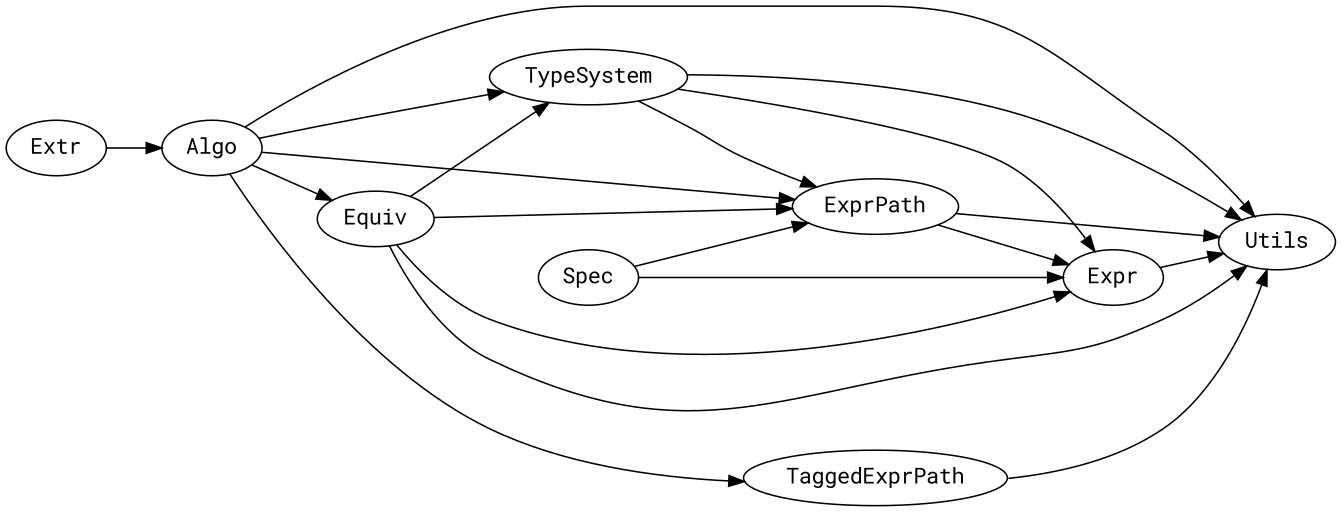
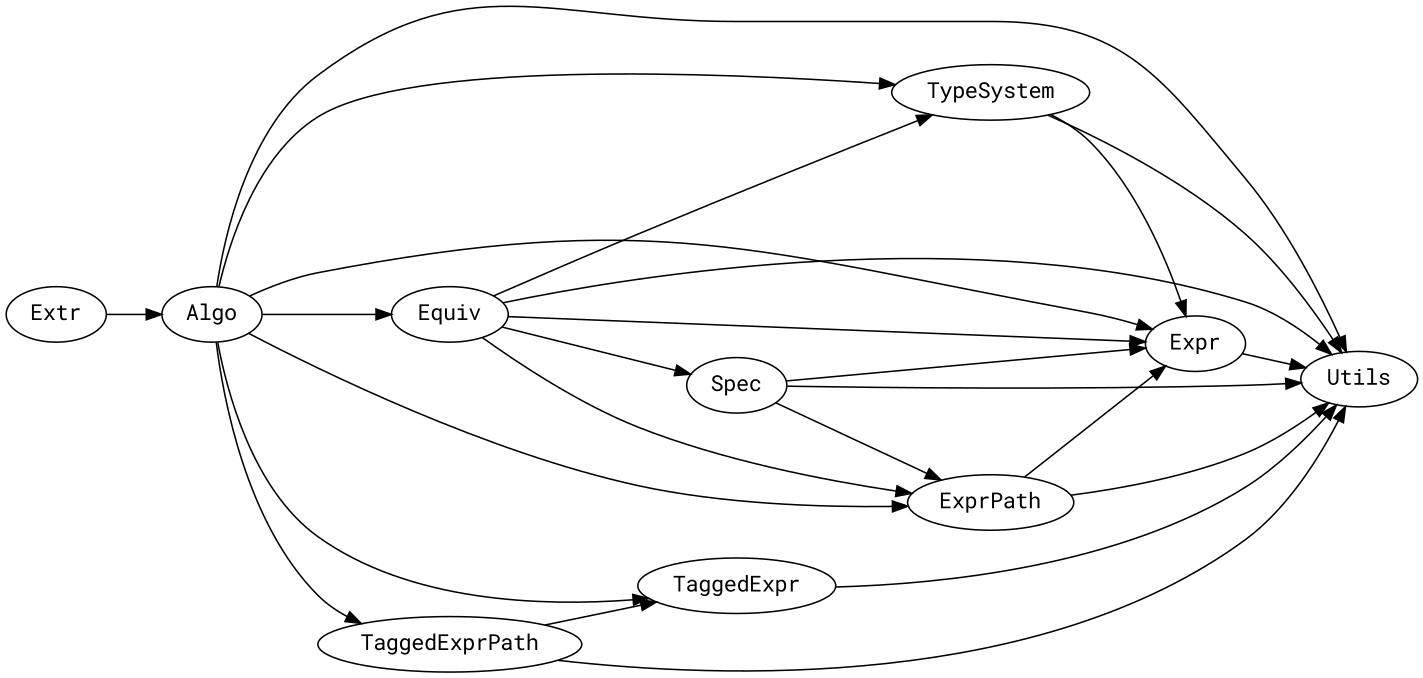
(719, 145) -> none
none -> (694, 244)
none -> (589, 349)
none -> (1037, 388)
none -> (737, 586)
